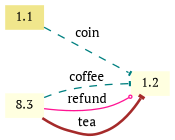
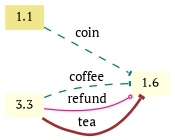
(150, 84) -> (150, 84)
(25, 106) -> (25, 106)
